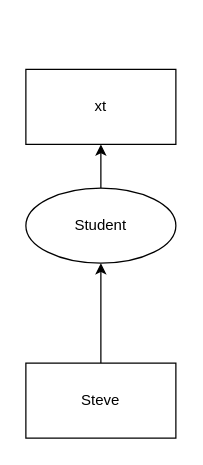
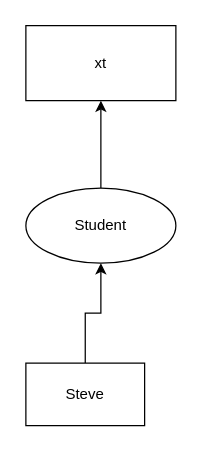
(101, 107) -> (101, 63)
(101, 401) -> (85, 394)
